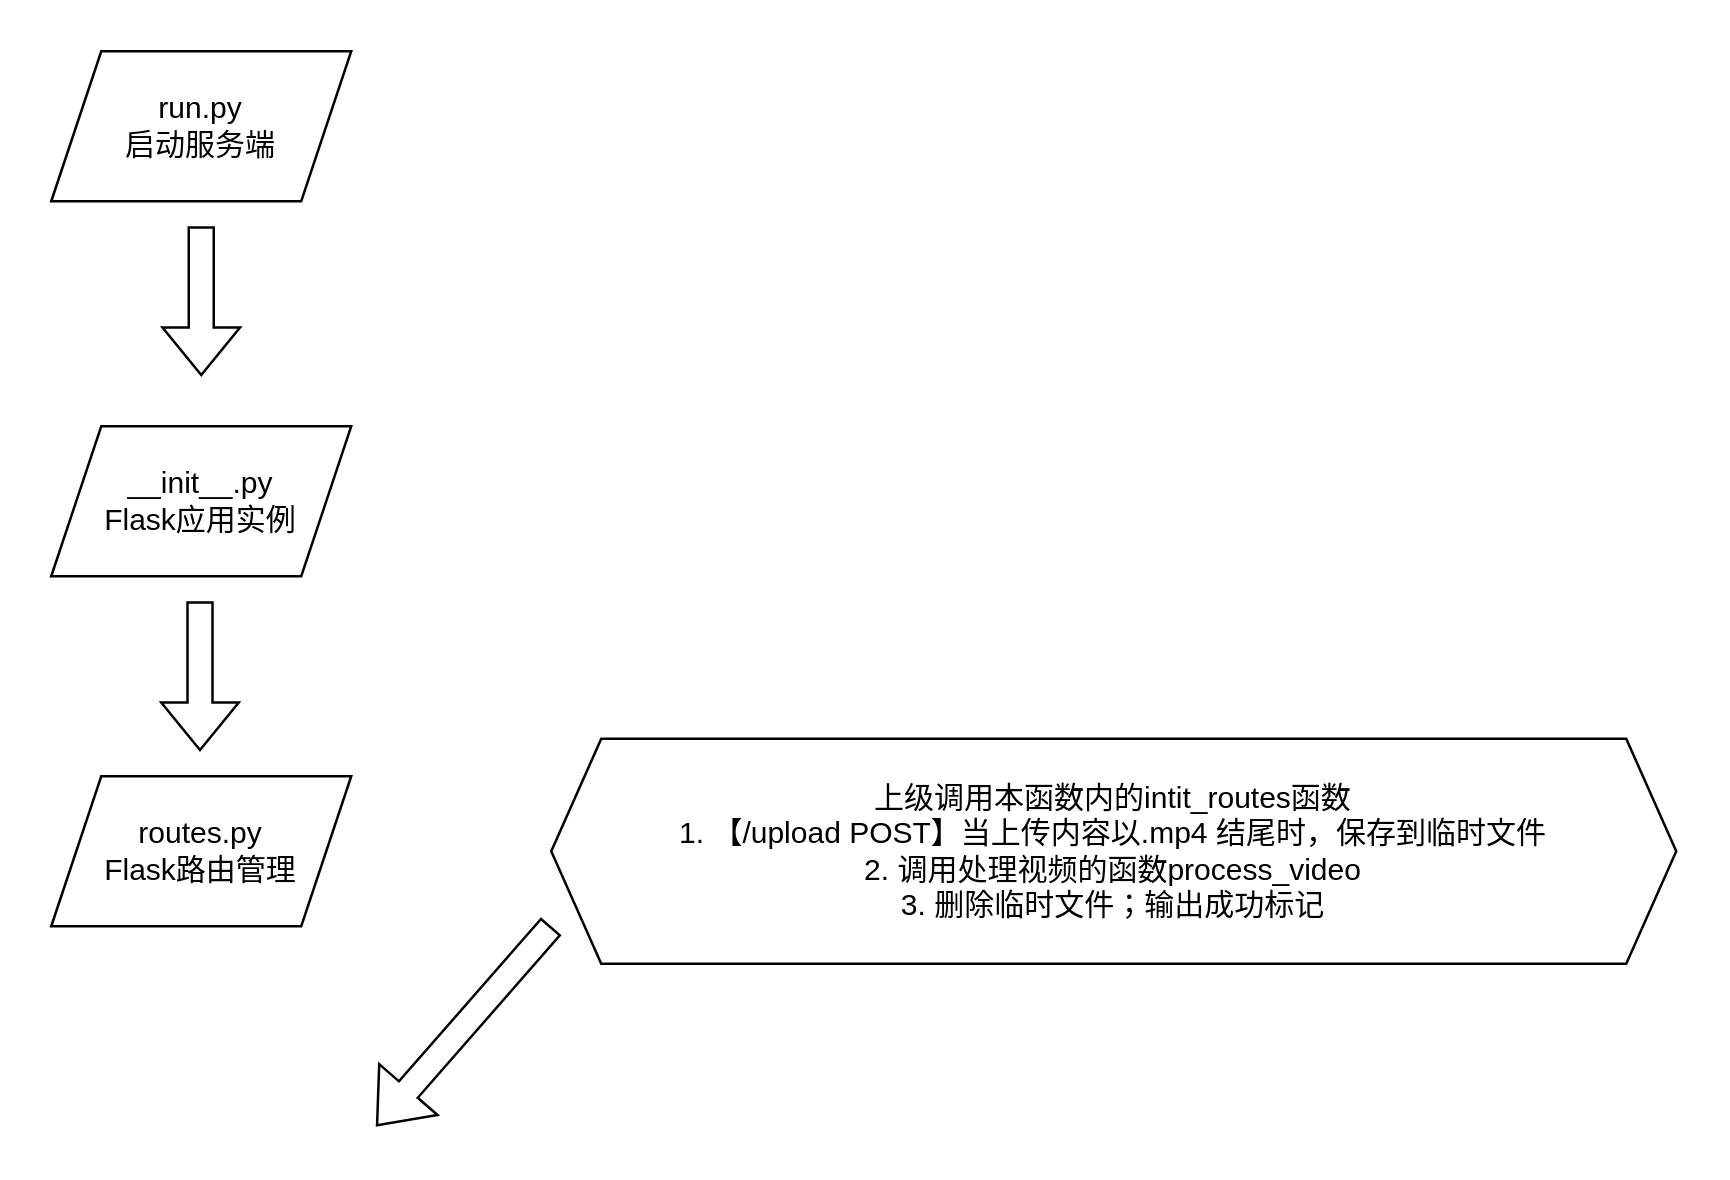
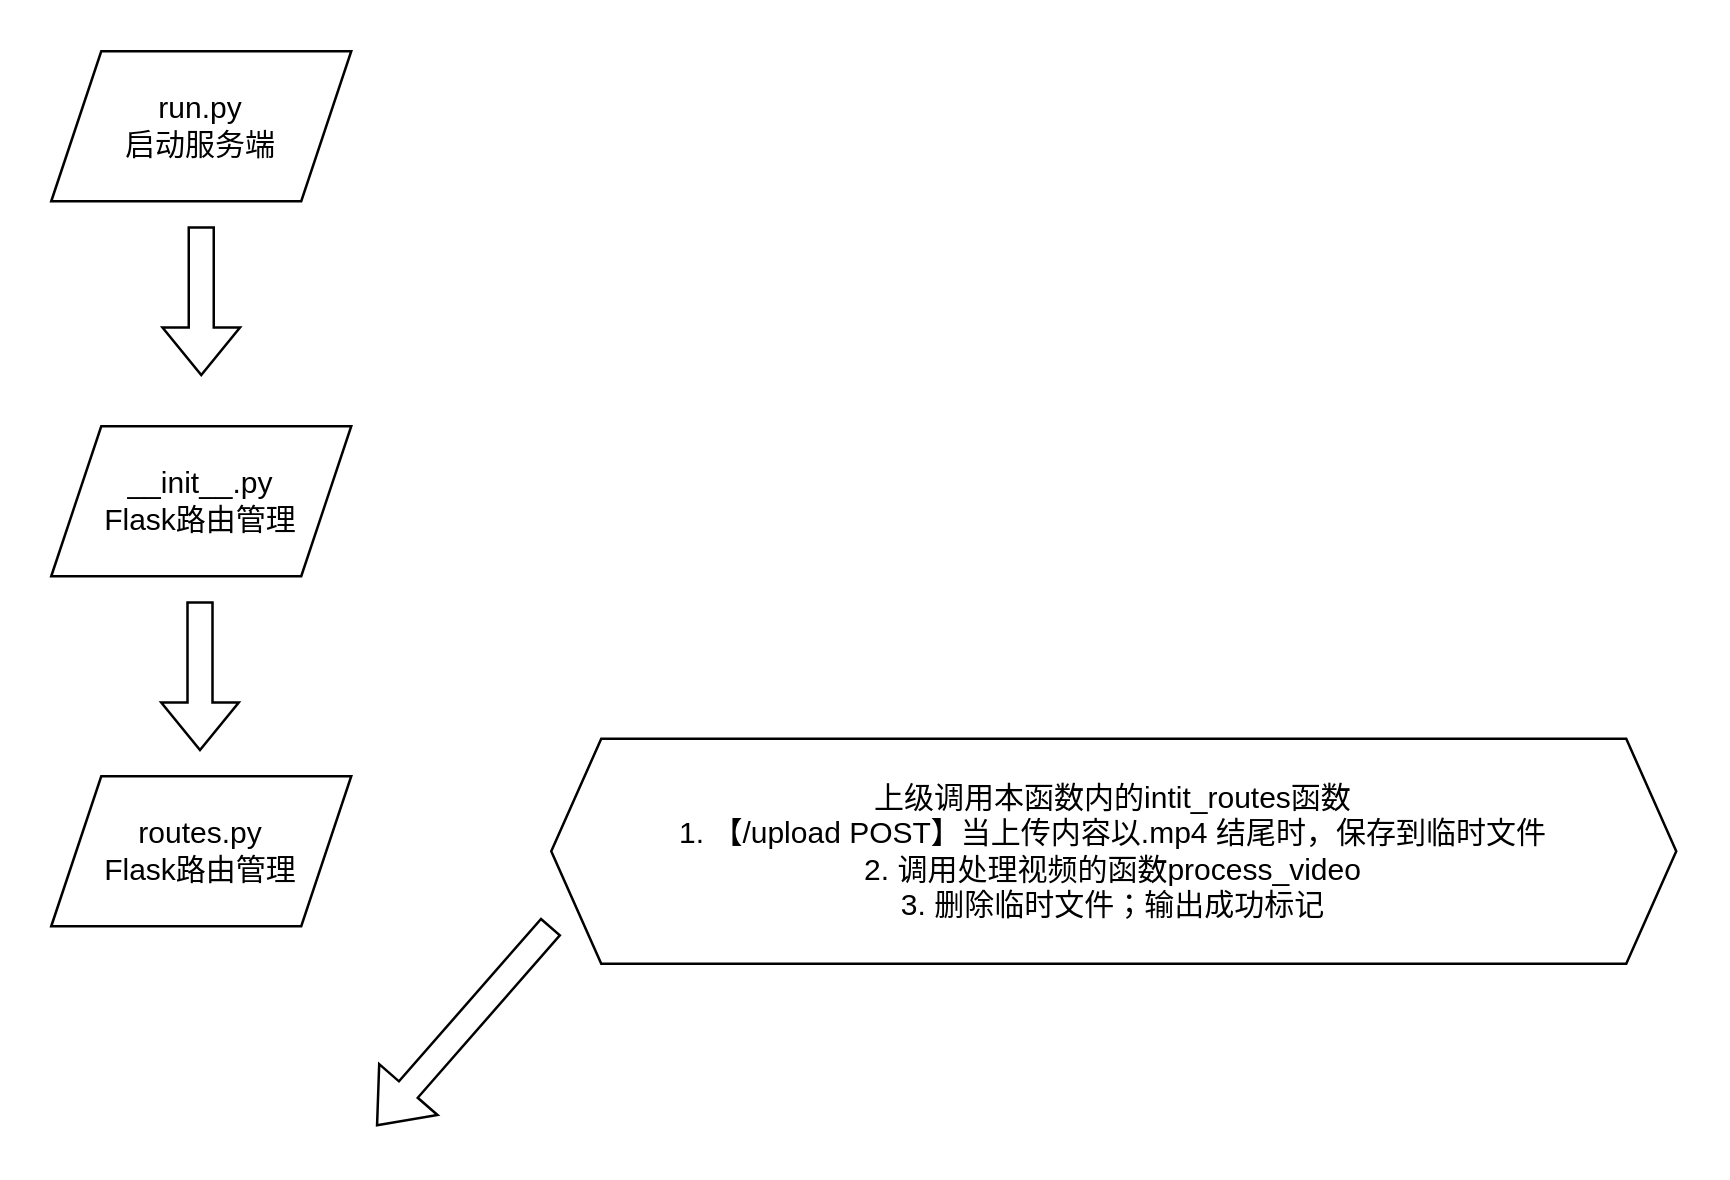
(201, 501) -> (201, 501)
